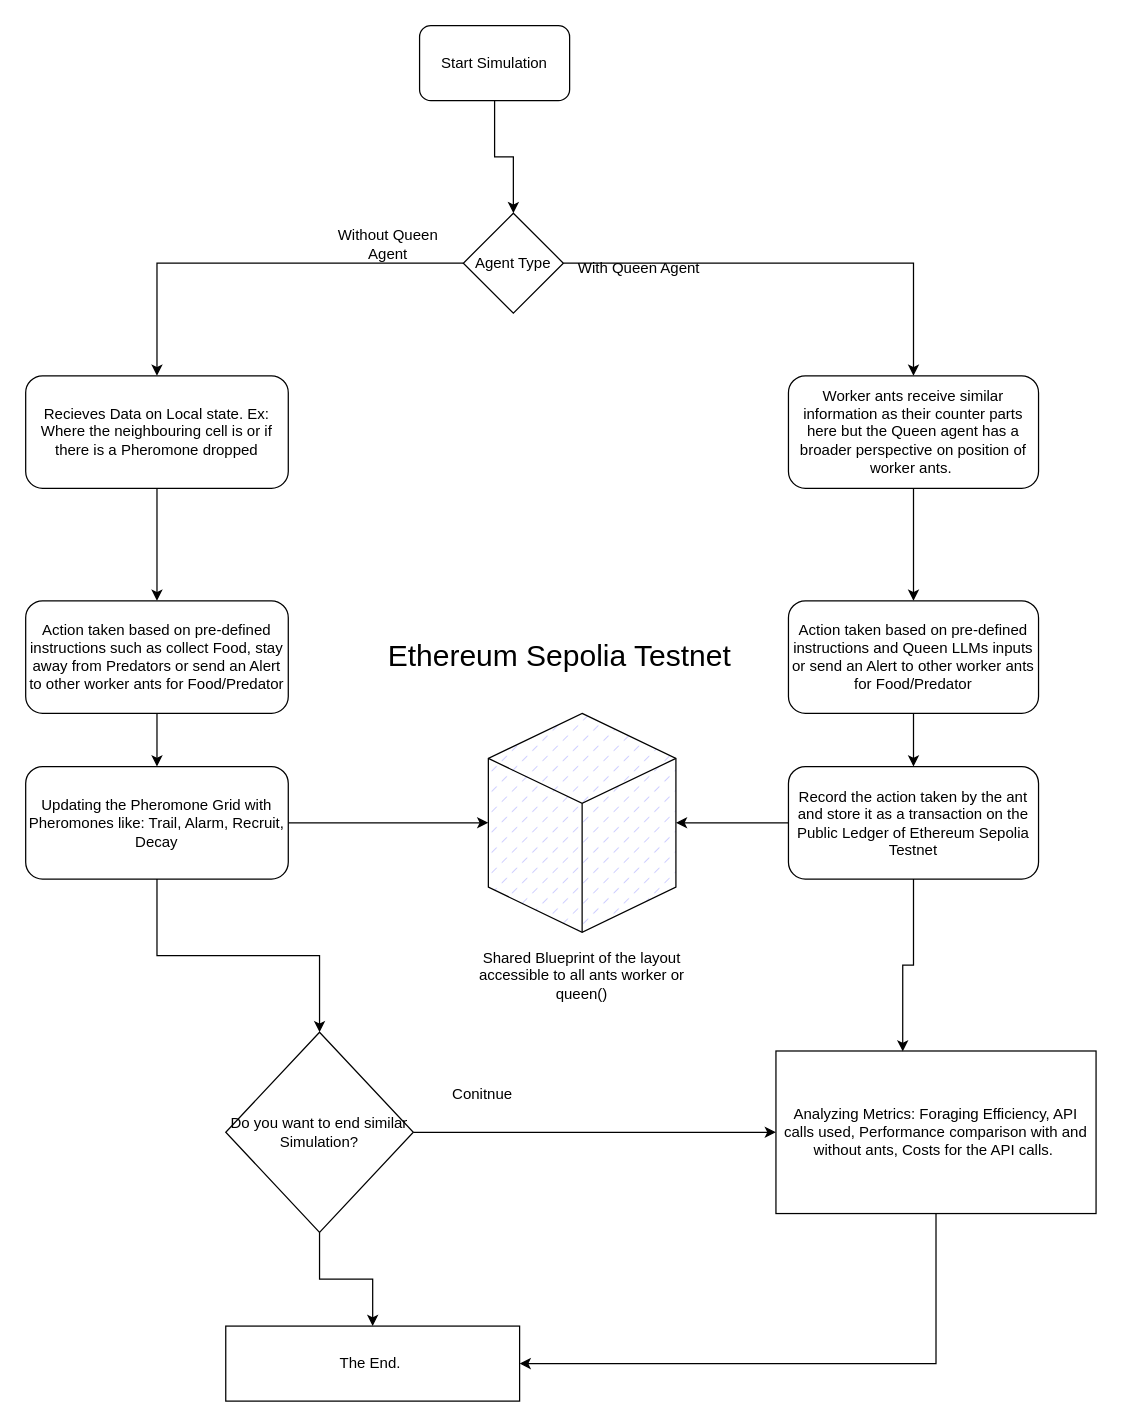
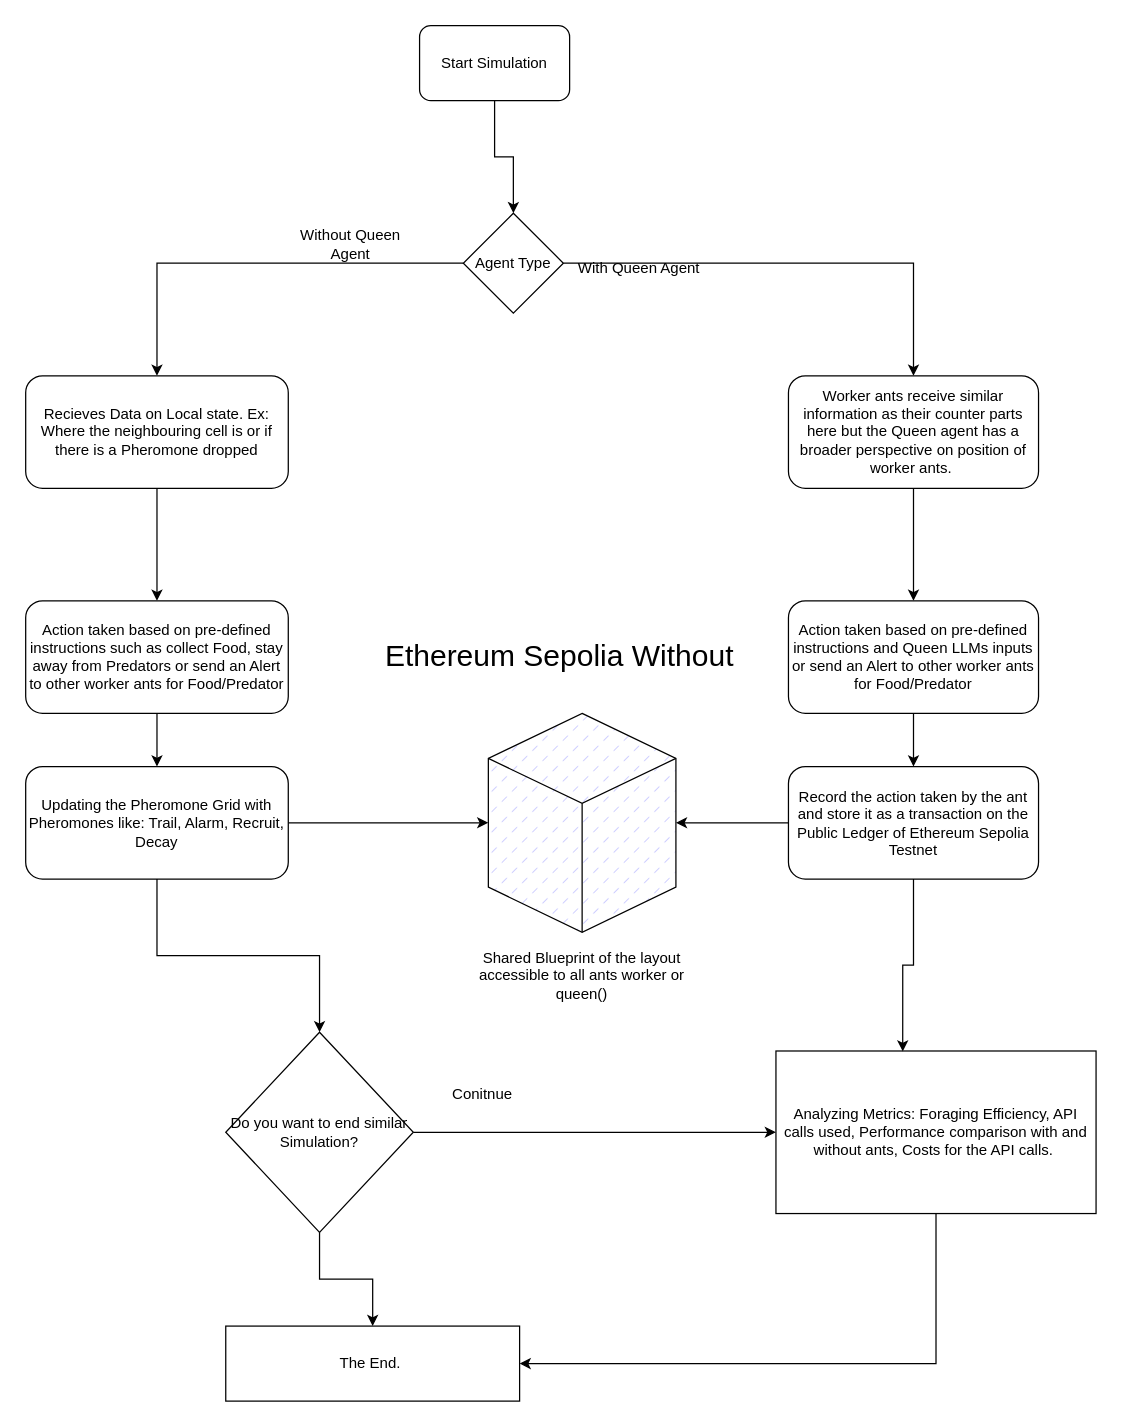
(388, 244) -> (351, 244)
(564, 657) -> (564, 657)
